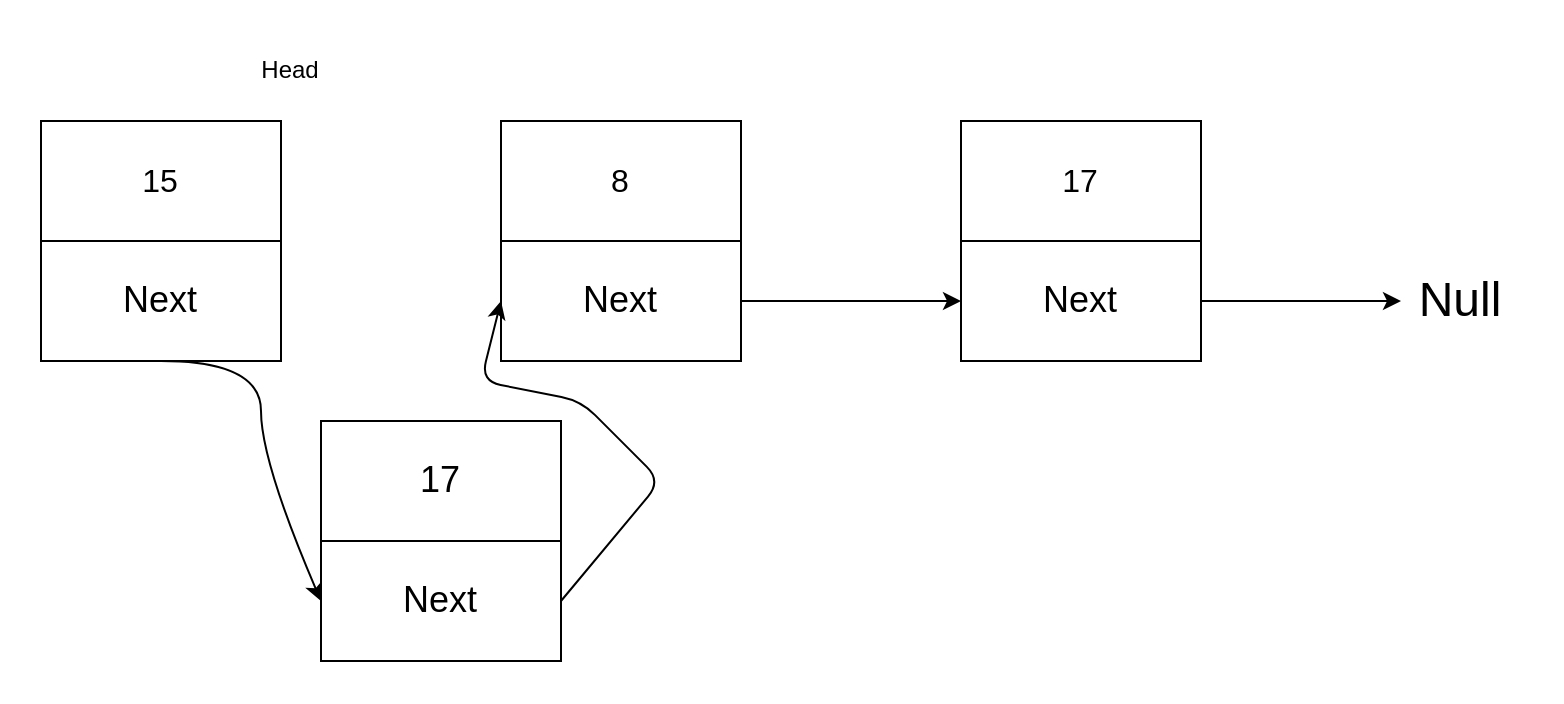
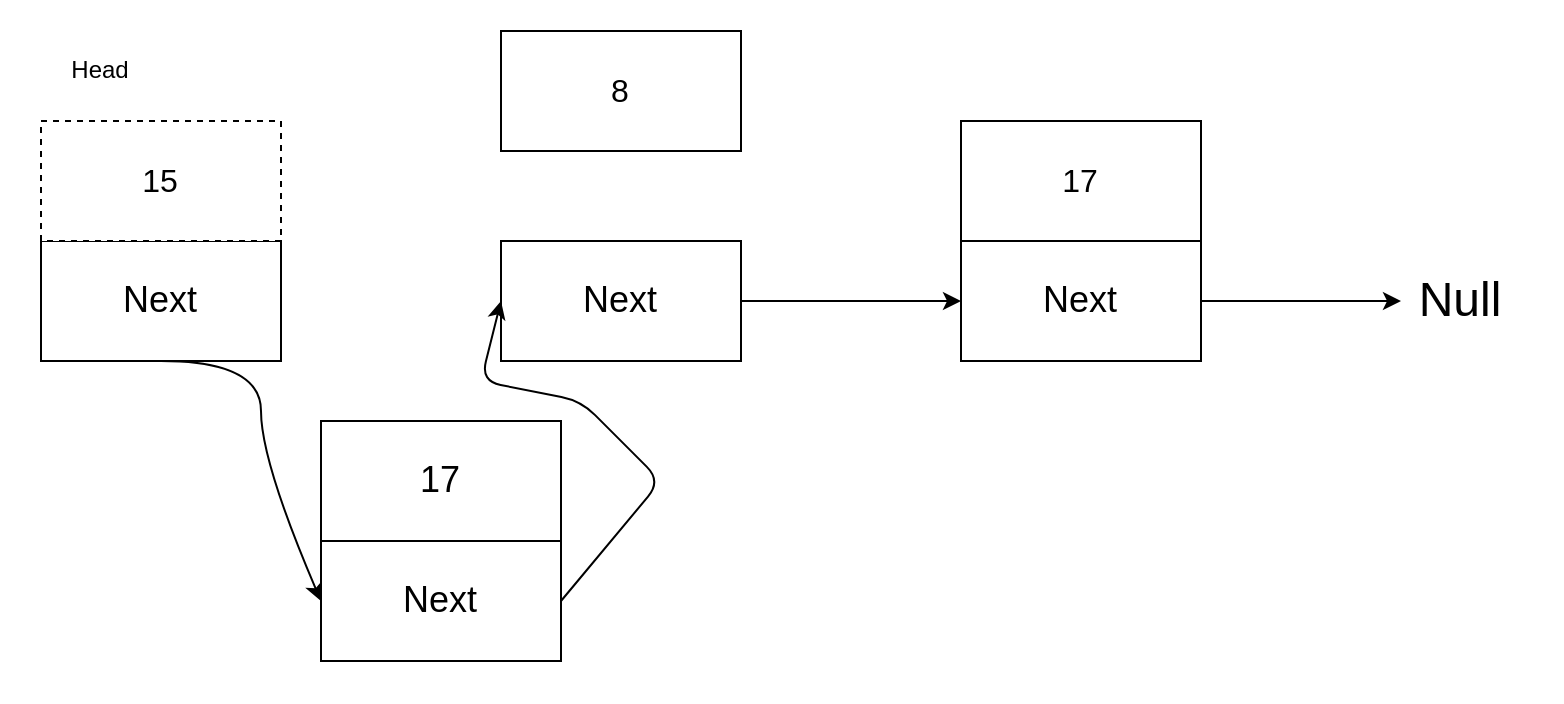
(291, 71) -> (101, 71)
(161, 181) -> (161, 181)
(621, 181) -> (621, 91)
